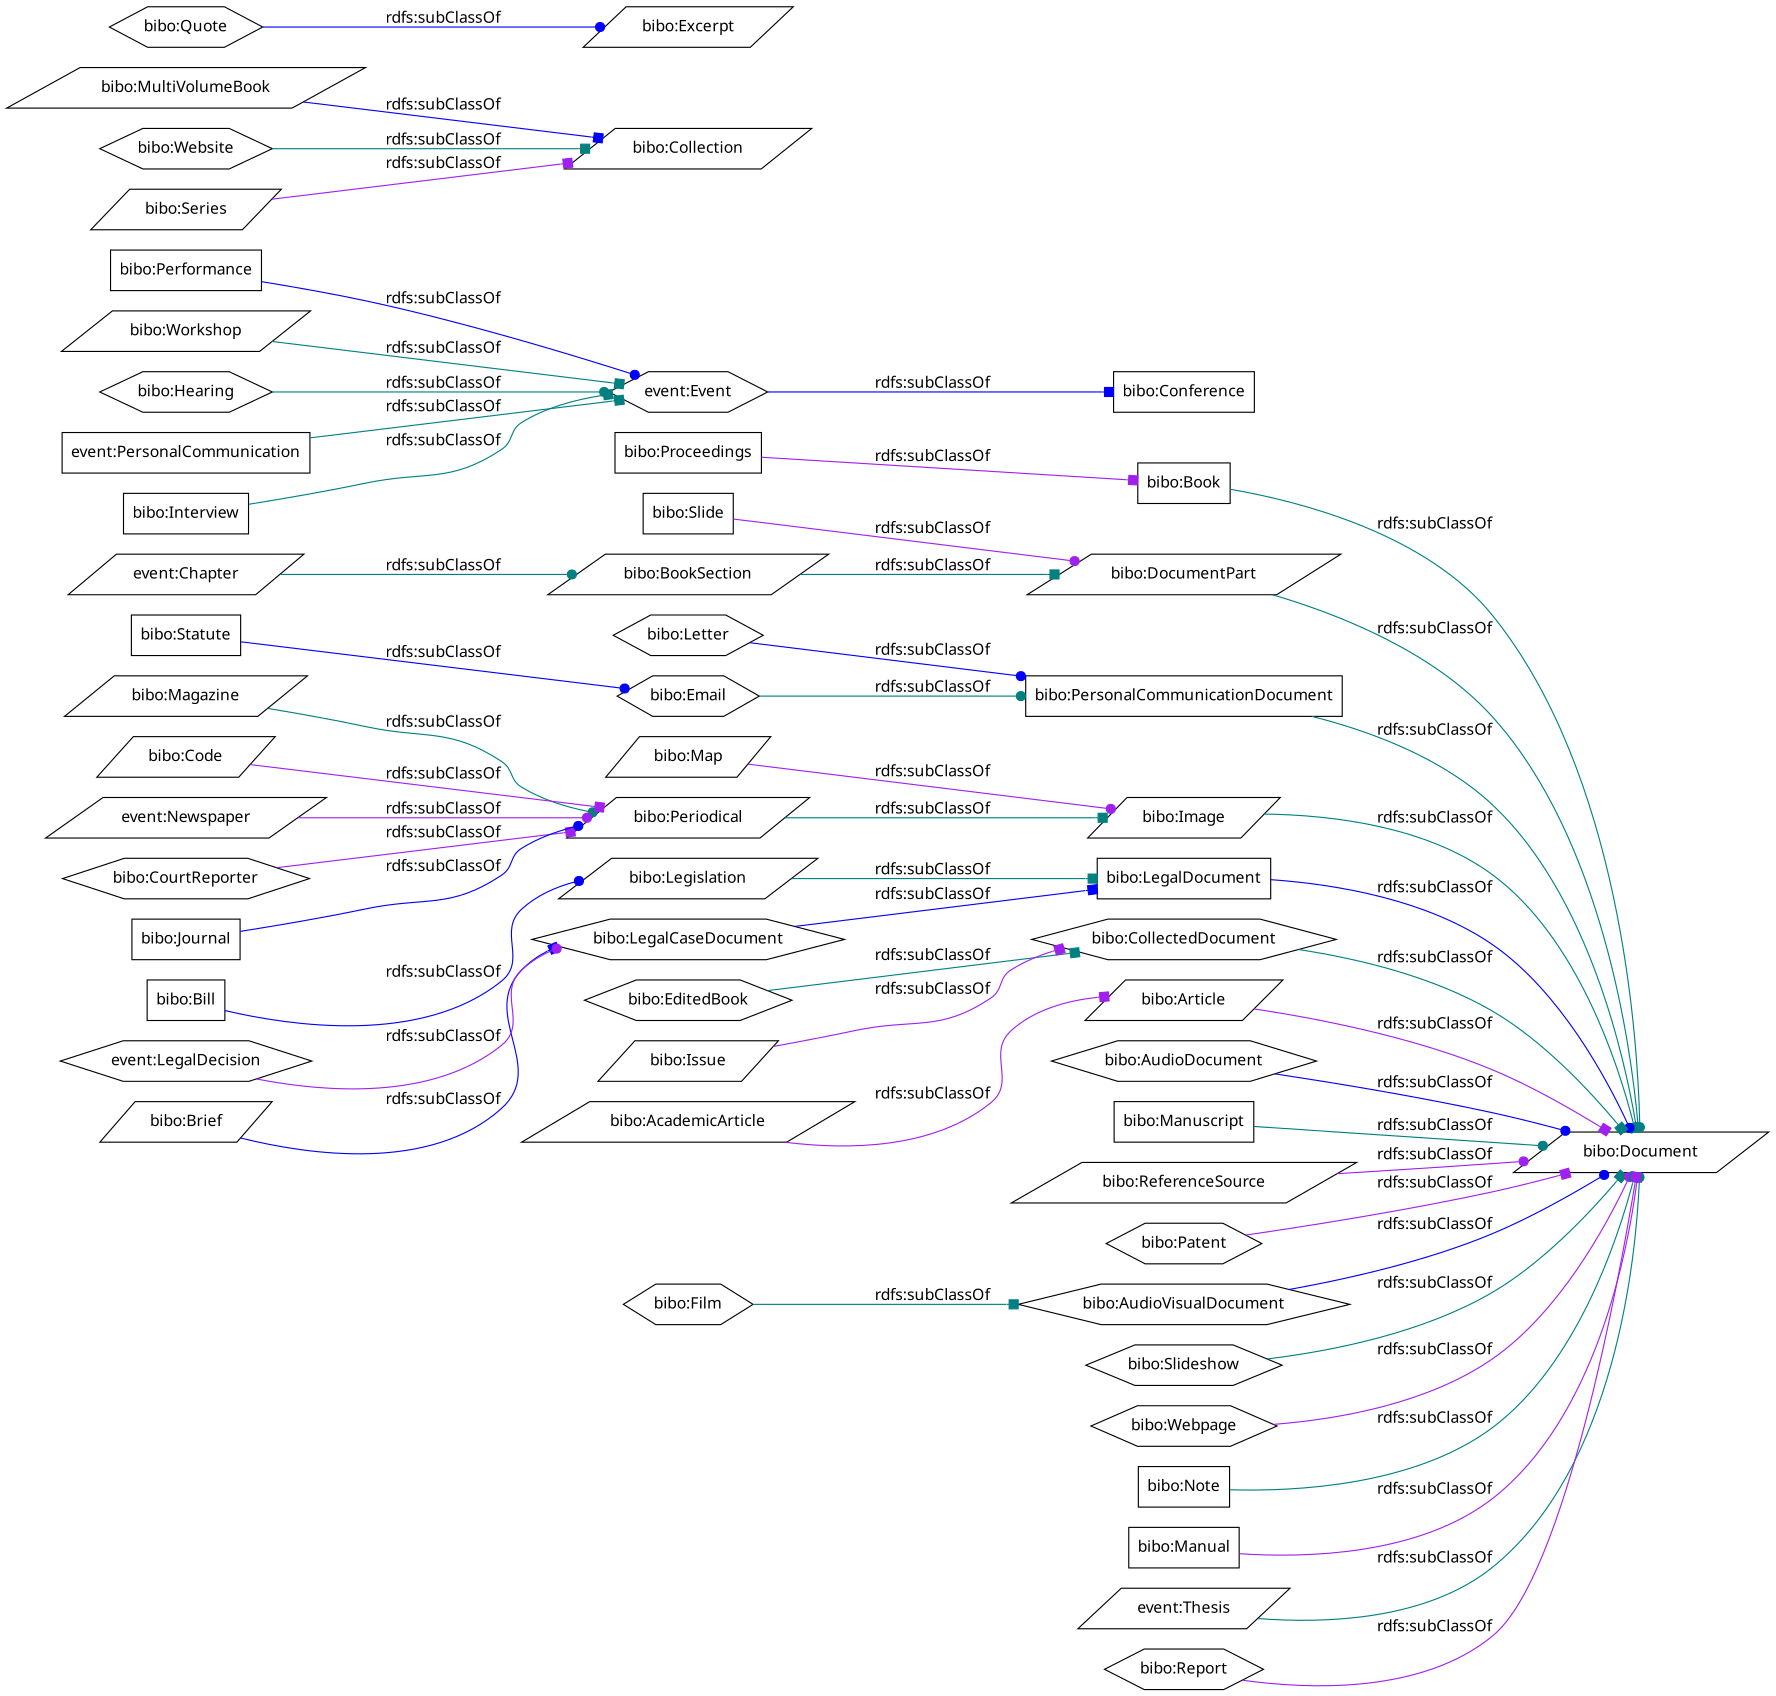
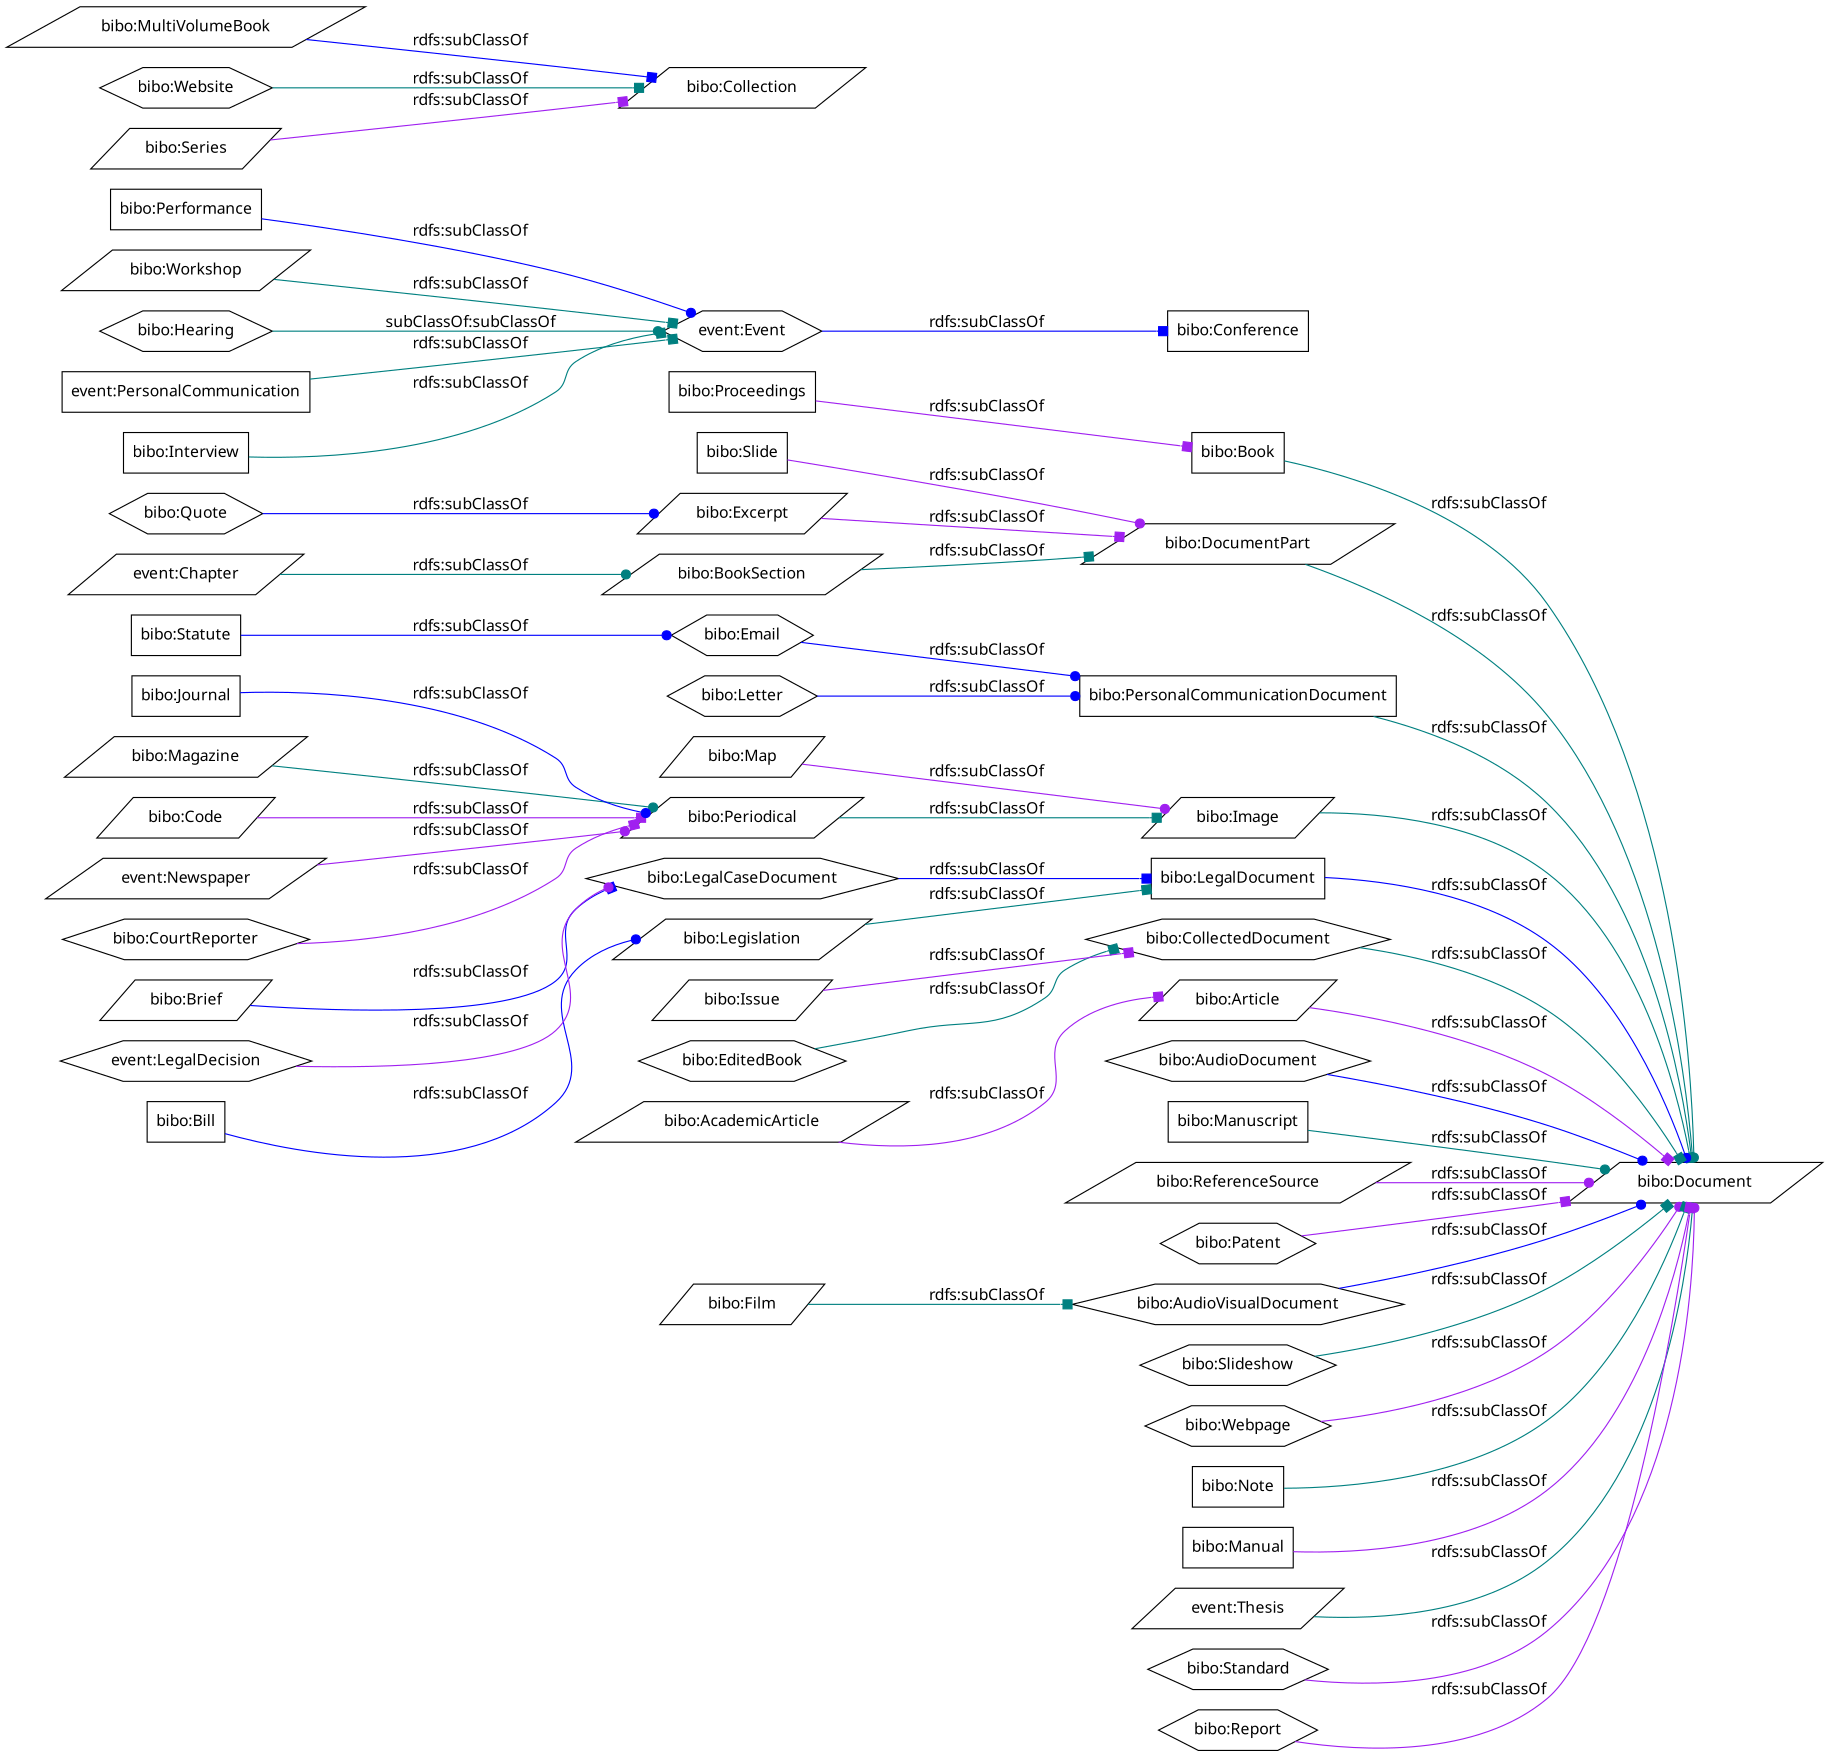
(444, 384) -> (471, 323)
none -> (967, 527)
(888, 696) -> (936, 659)
(688, 1304) -> (742, 1304)
none -> (1238, 1669)
